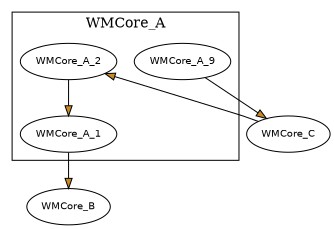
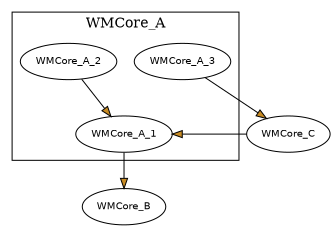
(183, 62) -> (183, 62)
(187, 99) -> (214, 134)
